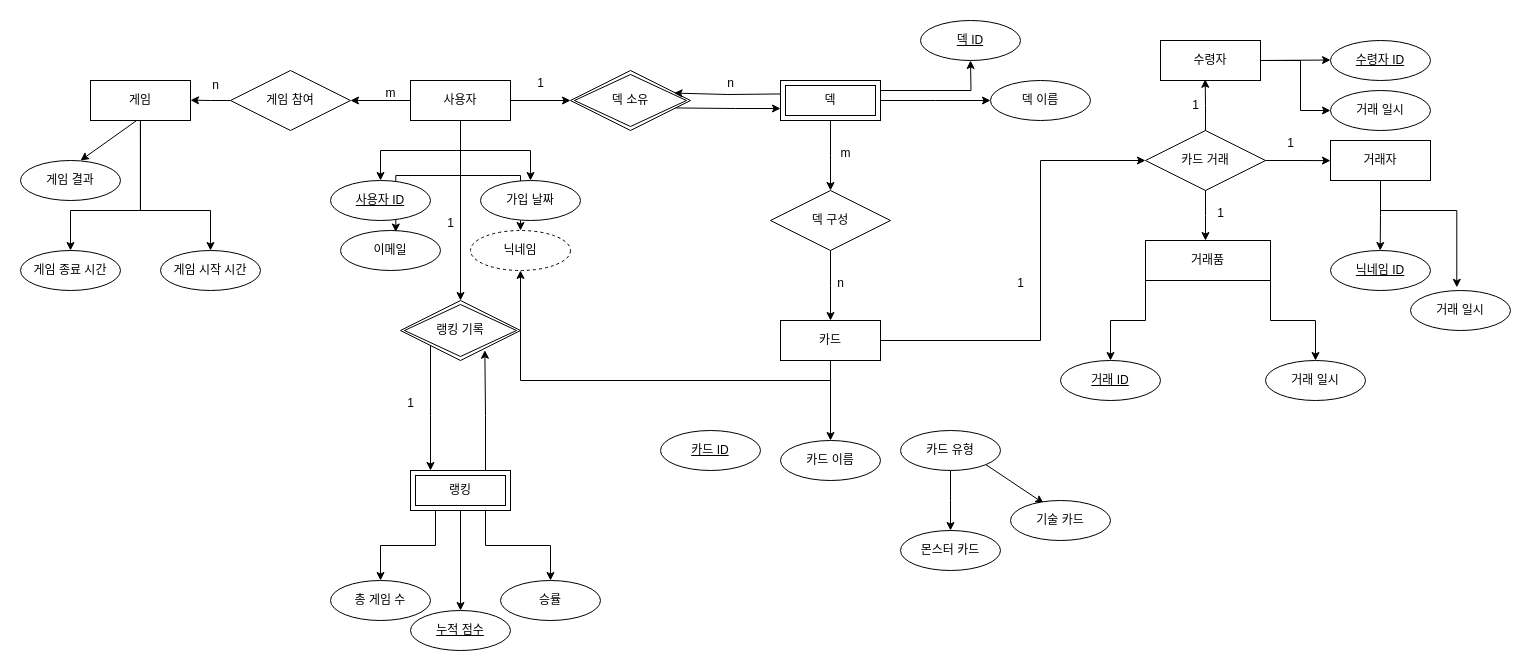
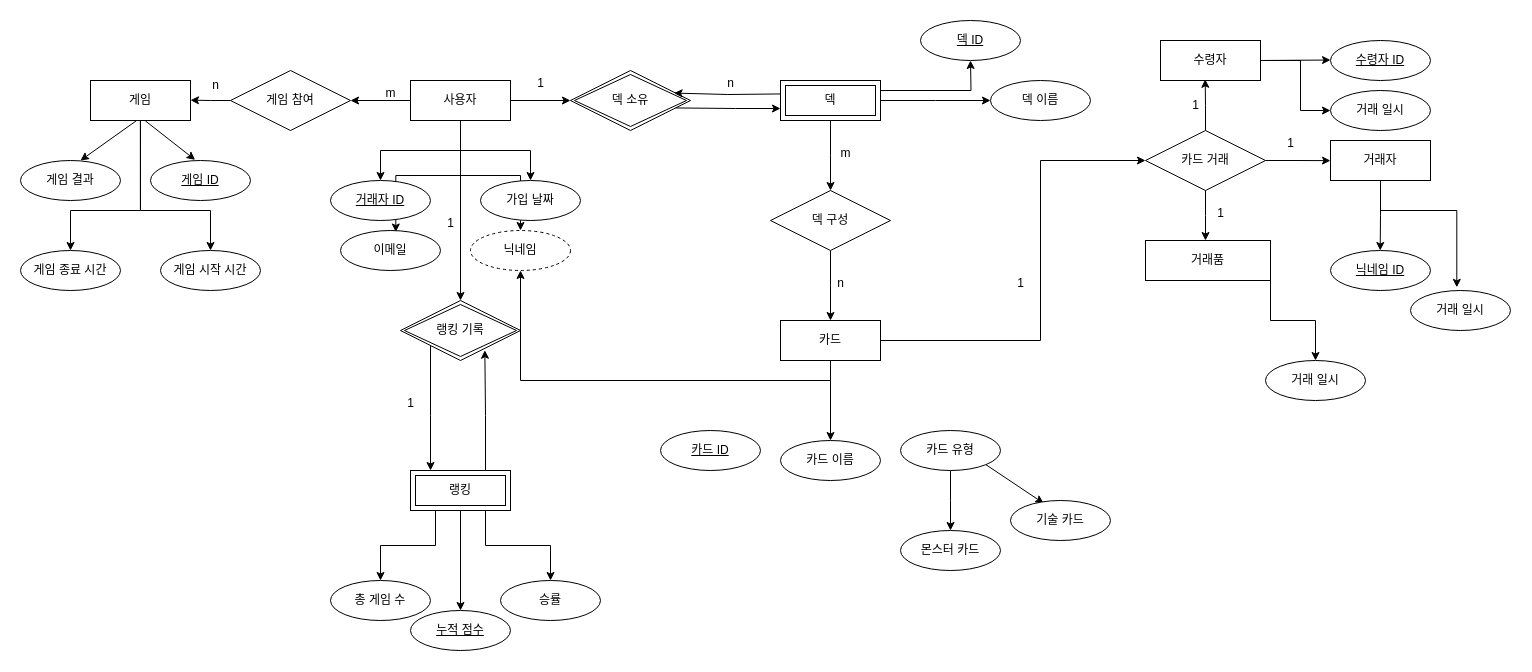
none -> (168, 138)
none -> (201, 181)
(381, 201) -> (381, 201)
(1132, 321) -> none
(1111, 381) -> none
